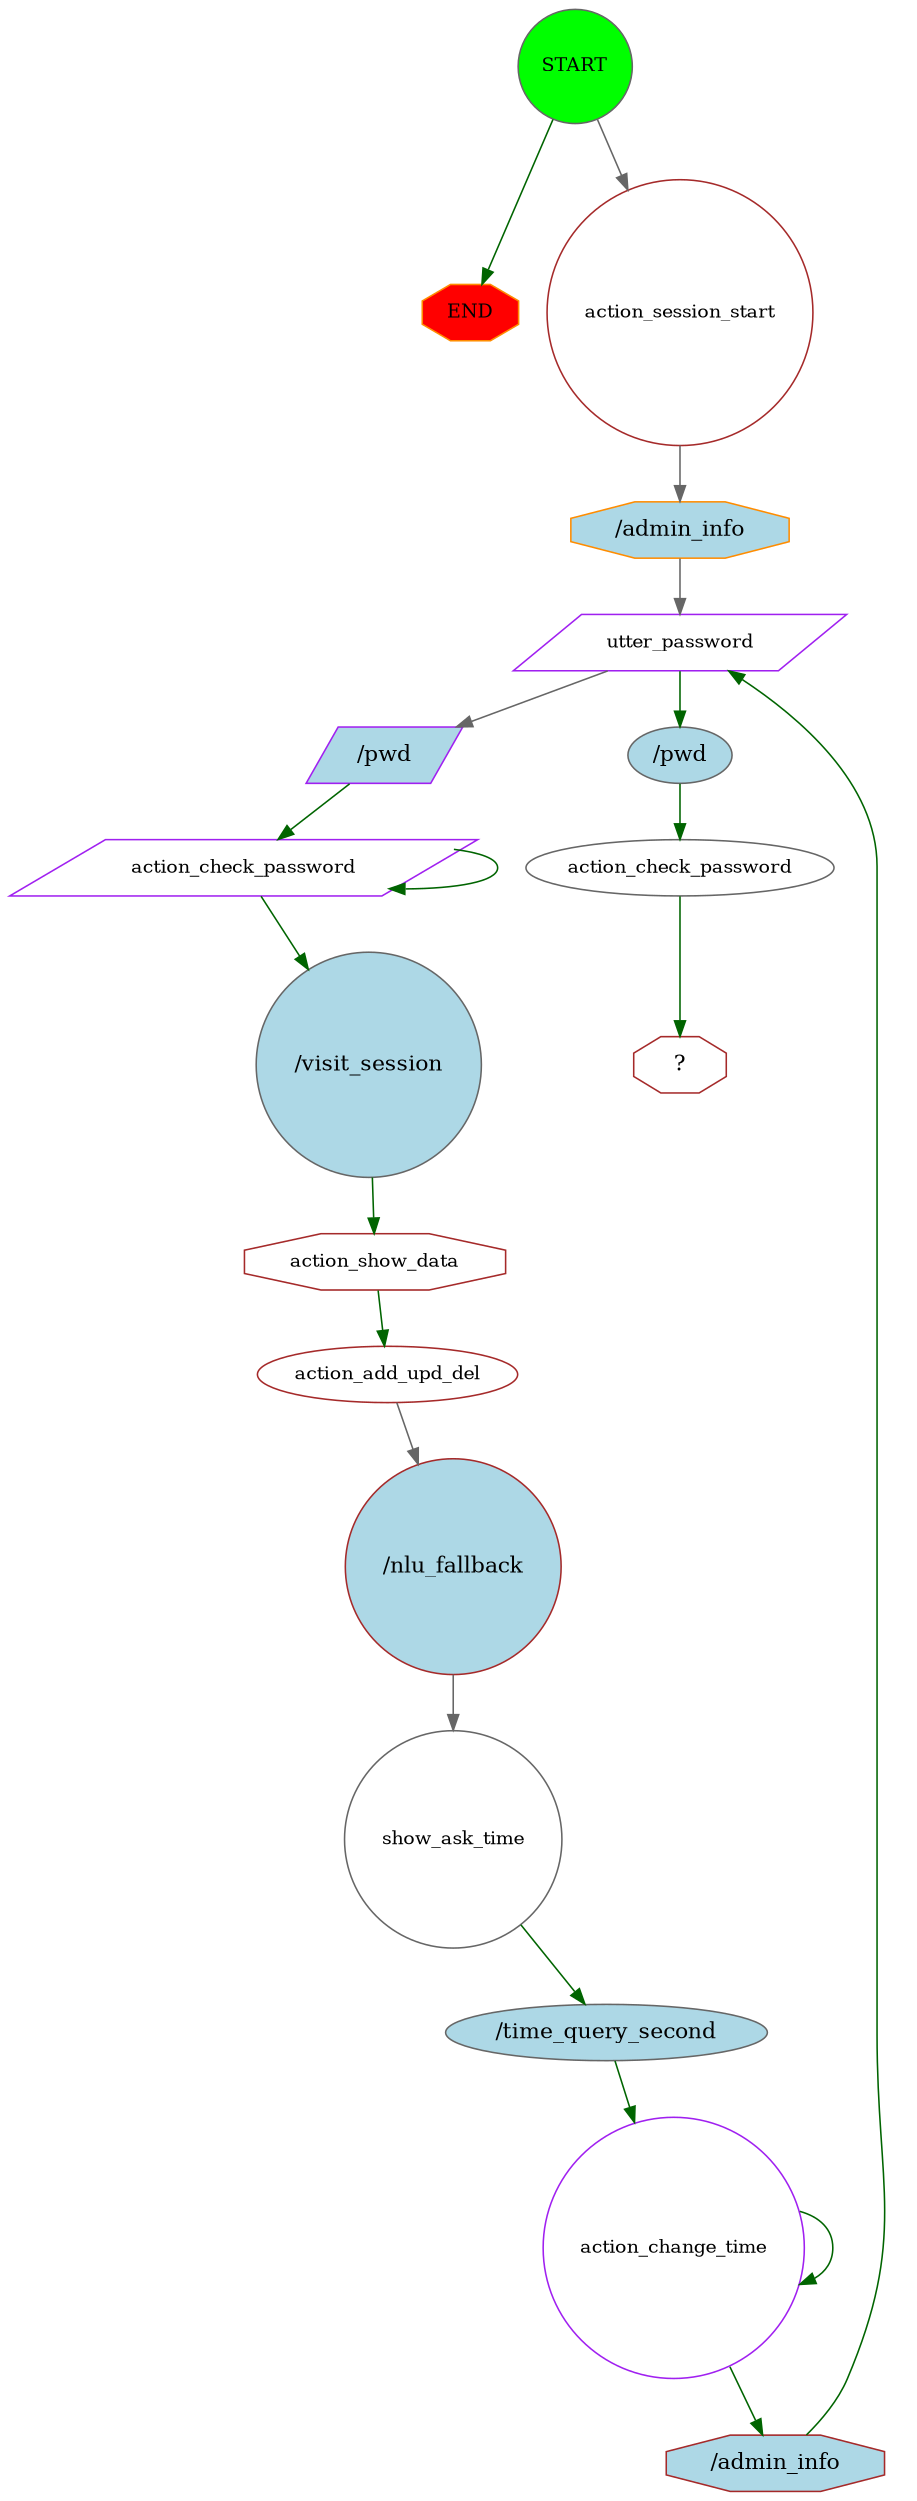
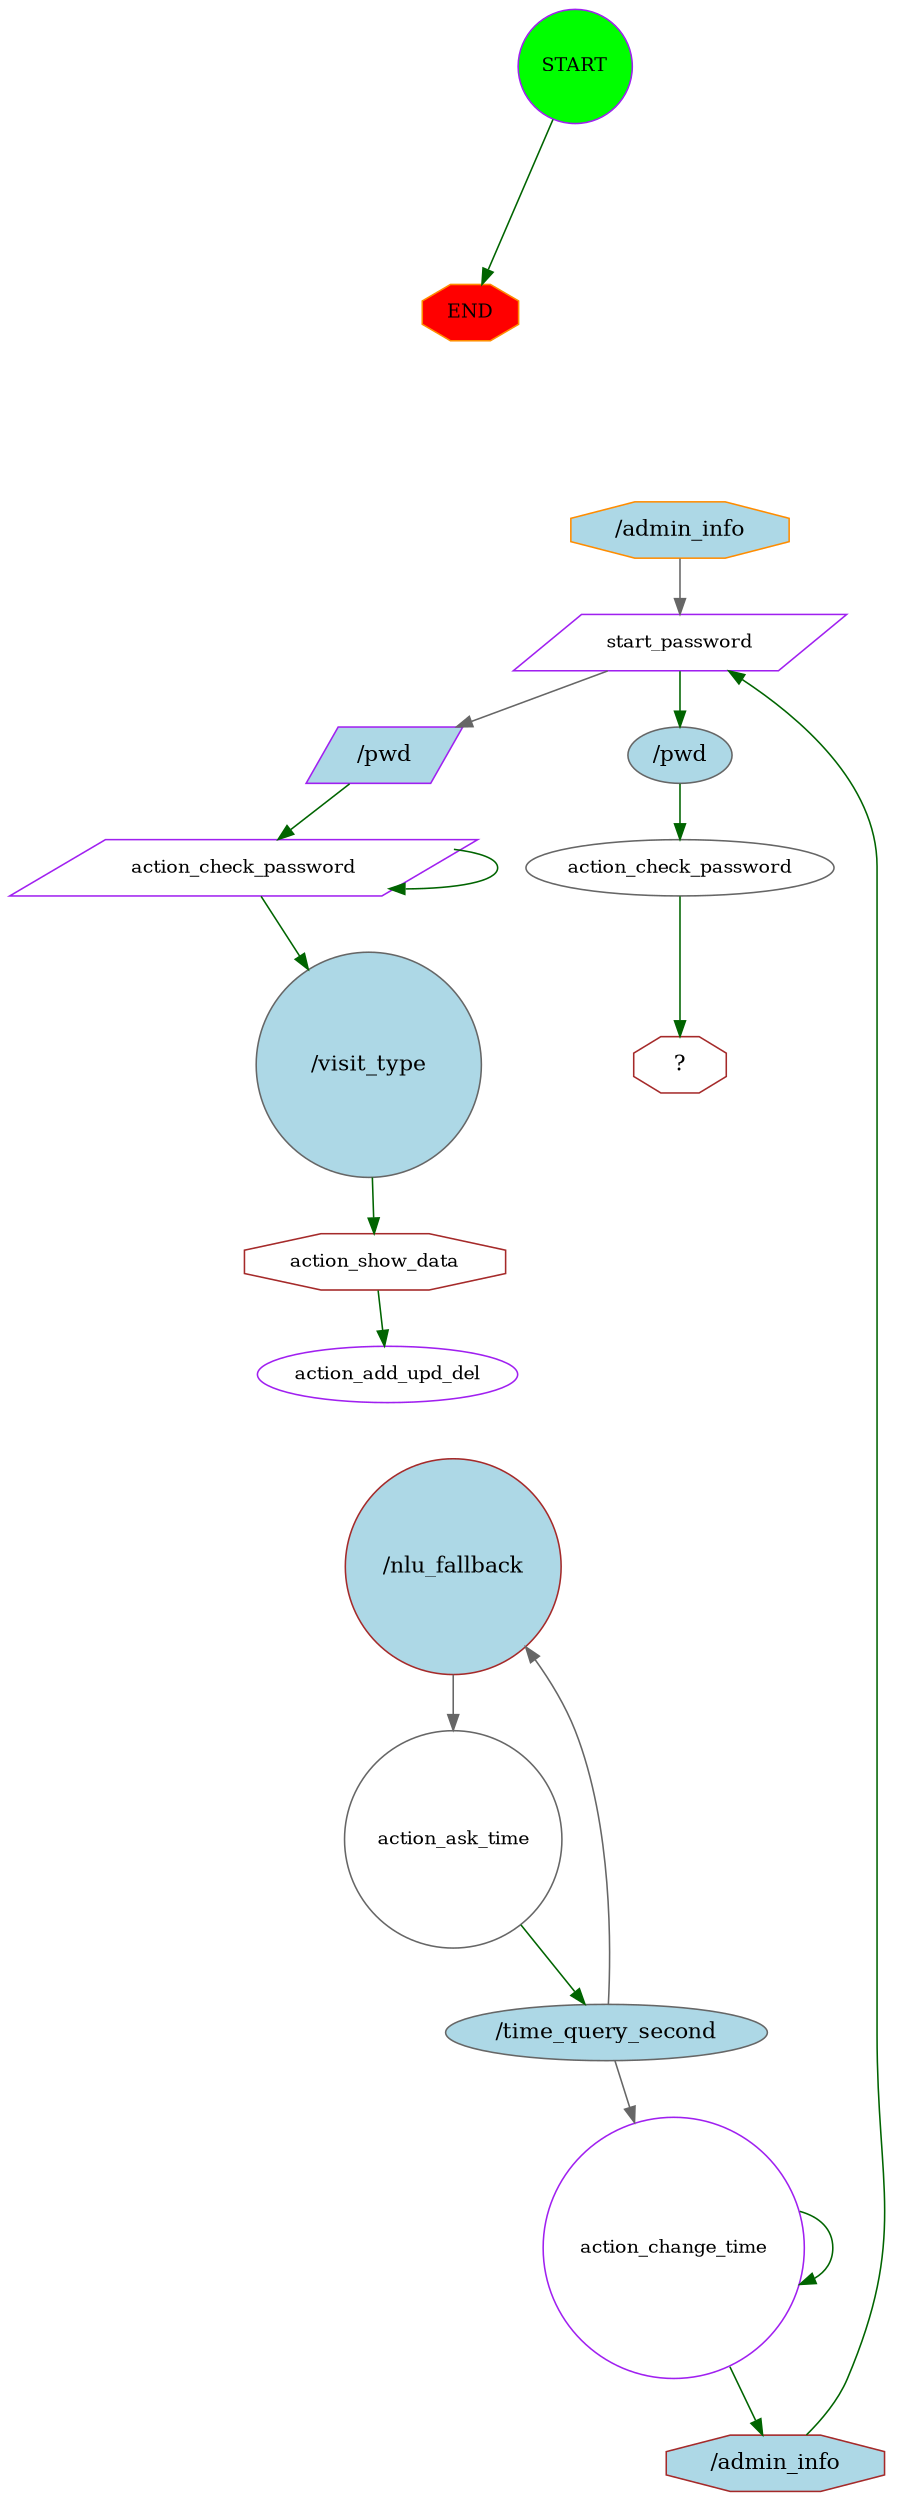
(575, 66) -> (575, 66)
(680, 313) -> none
(680, 643) -> (680, 643)
(369, 1065) -> (369, 1065)
(388, 1374) -> (388, 1374)
(405, 1426) -> (600, 1825)
(453, 1839) -> (453, 1839)
(622, 2084) -> (622, 2084)
